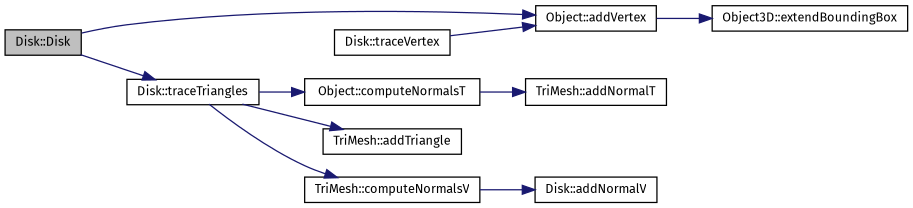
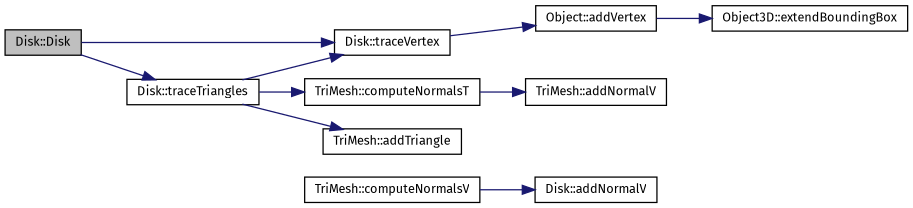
(301, 13) -> (201, 43)
(392, 92) -> (392, 92)
(596, 92) -> (596, 92)
(264, 143) -> (286, 69)
